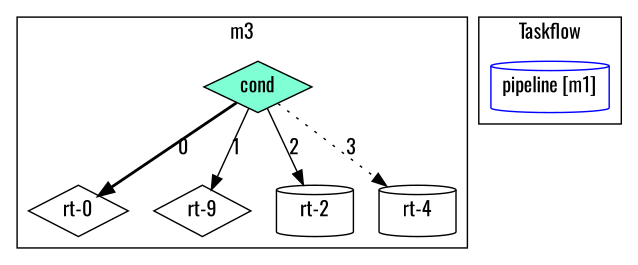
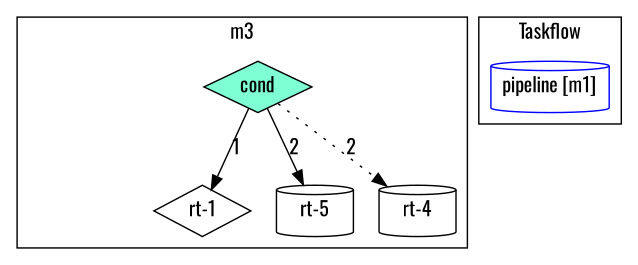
(351, 149) -> (351, 149)
(78, 211) -> none
(202, 211) -> (202, 211)
(315, 211) -> (315, 211)
